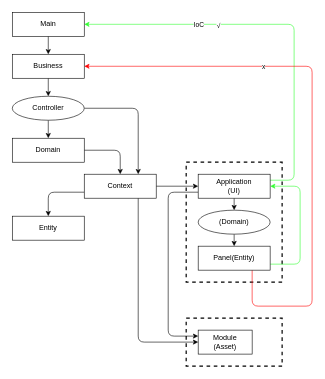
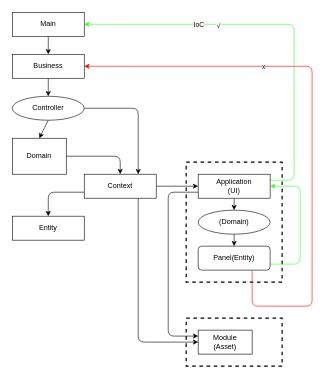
(48, 150) -> (39, 156)
(234, 258) -> (234, 258)
